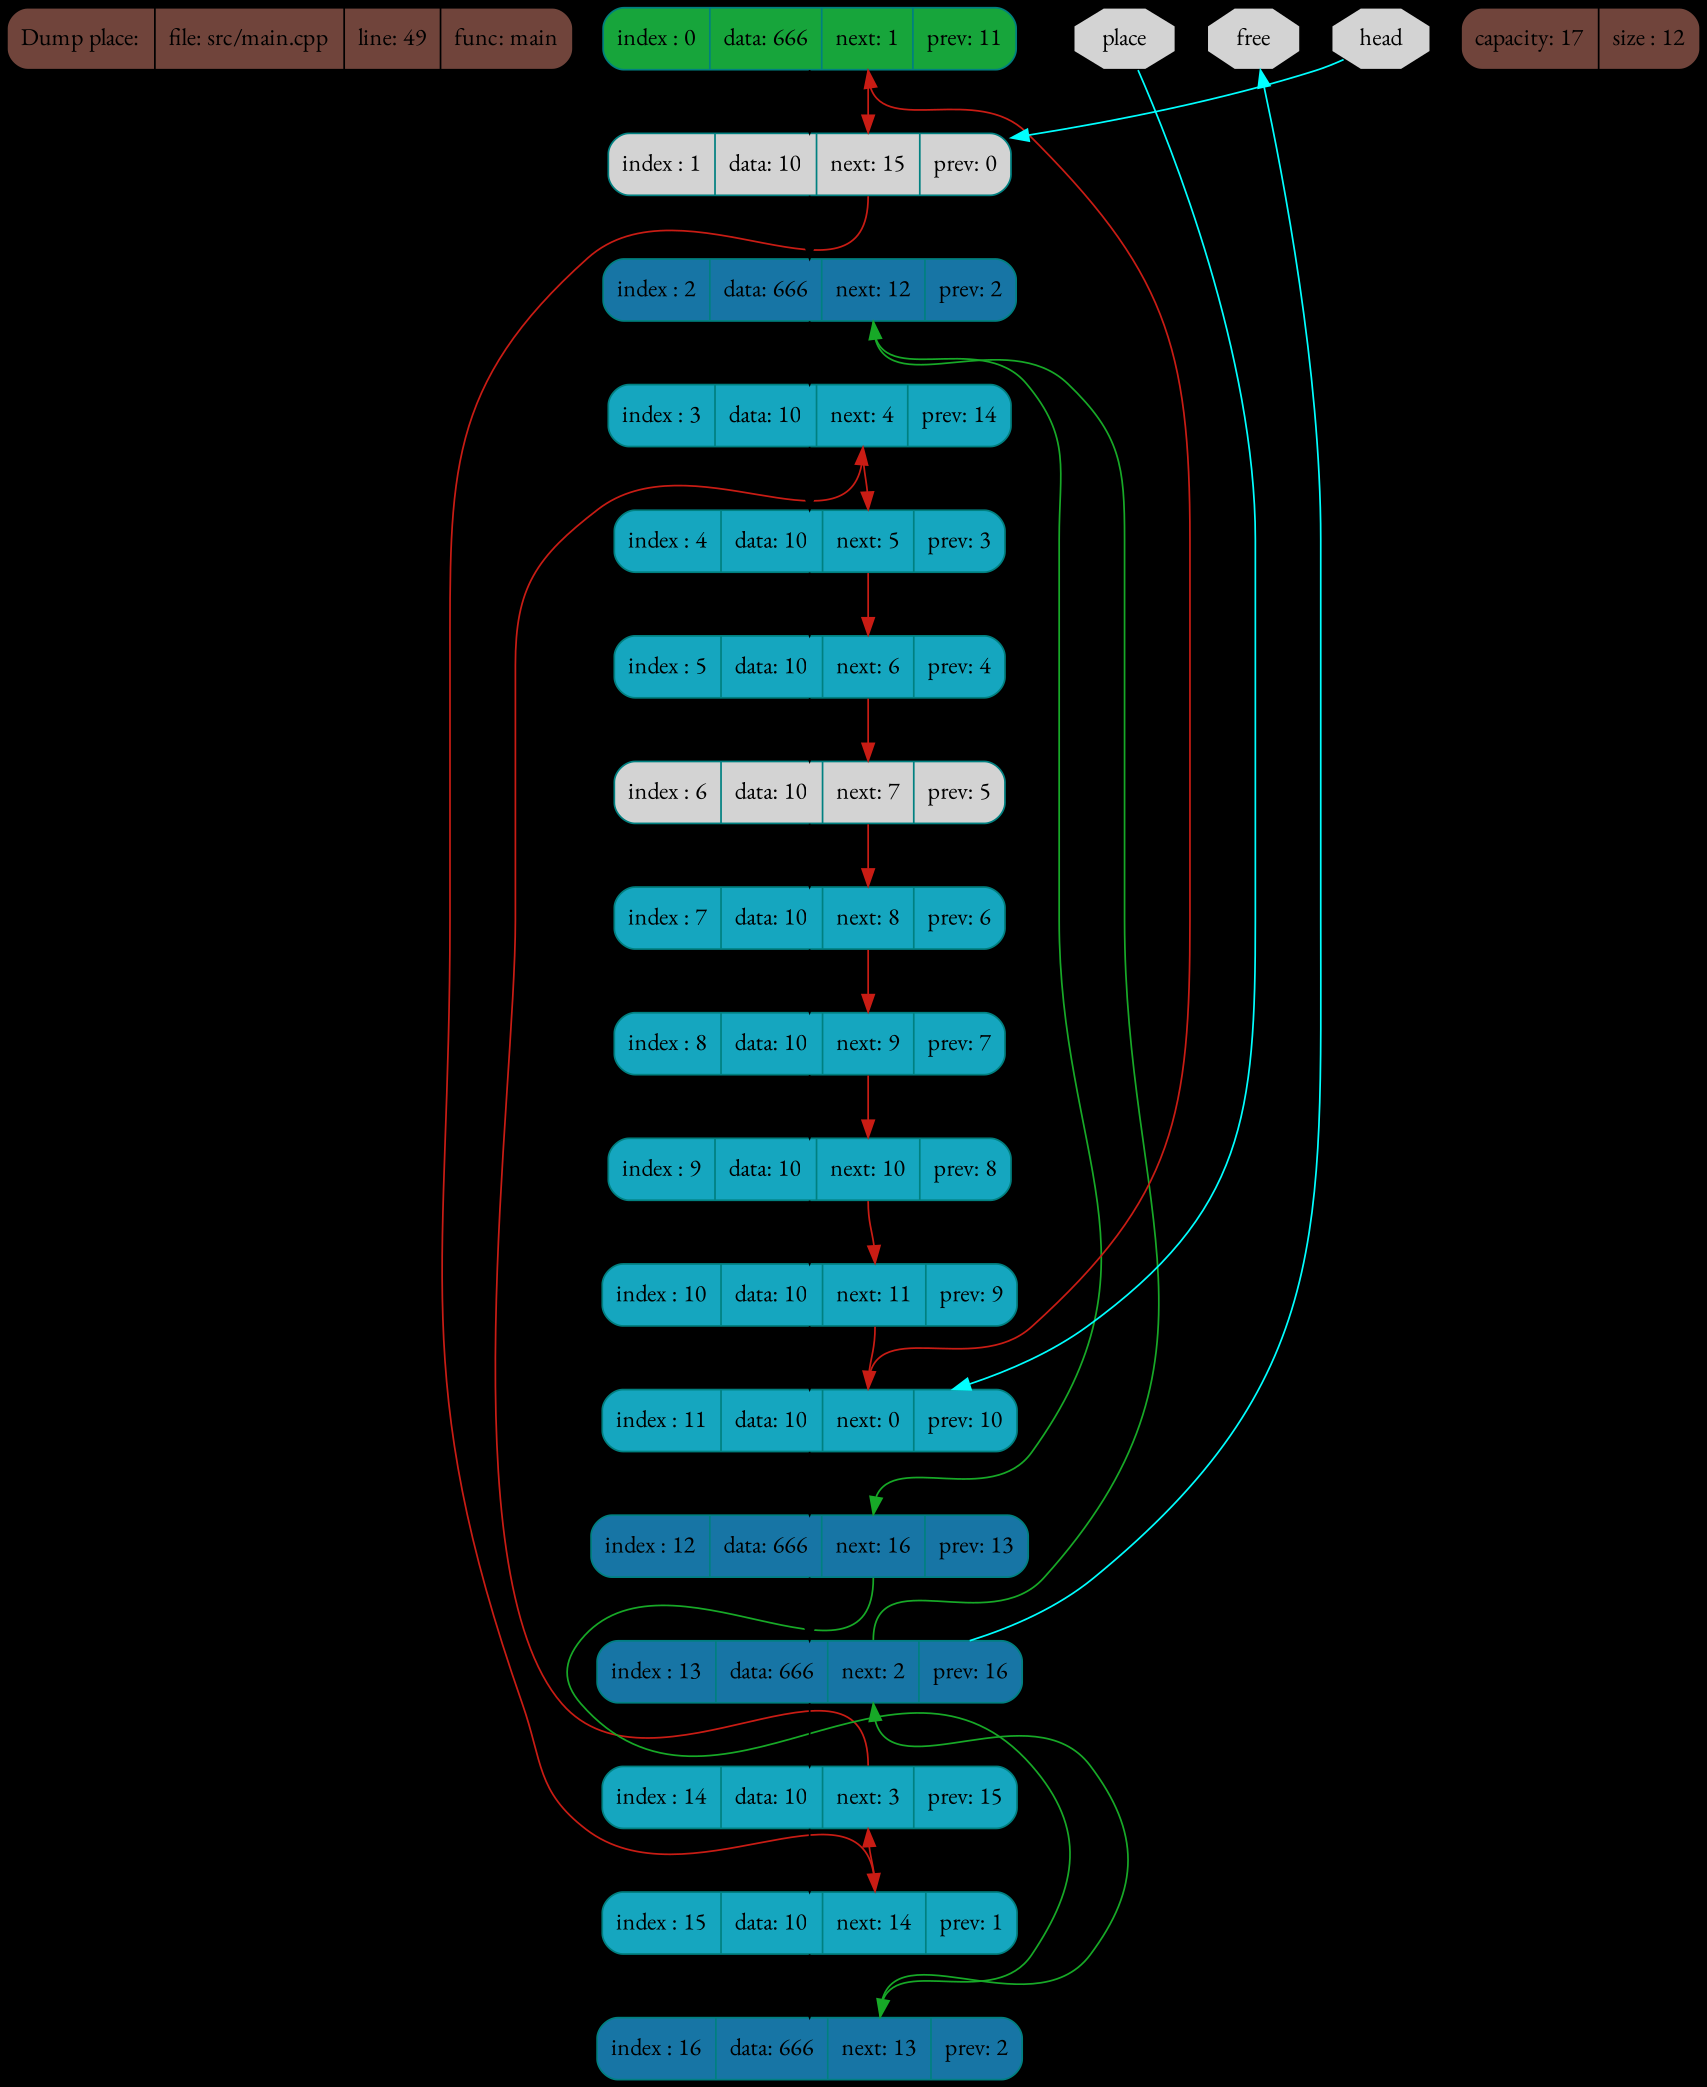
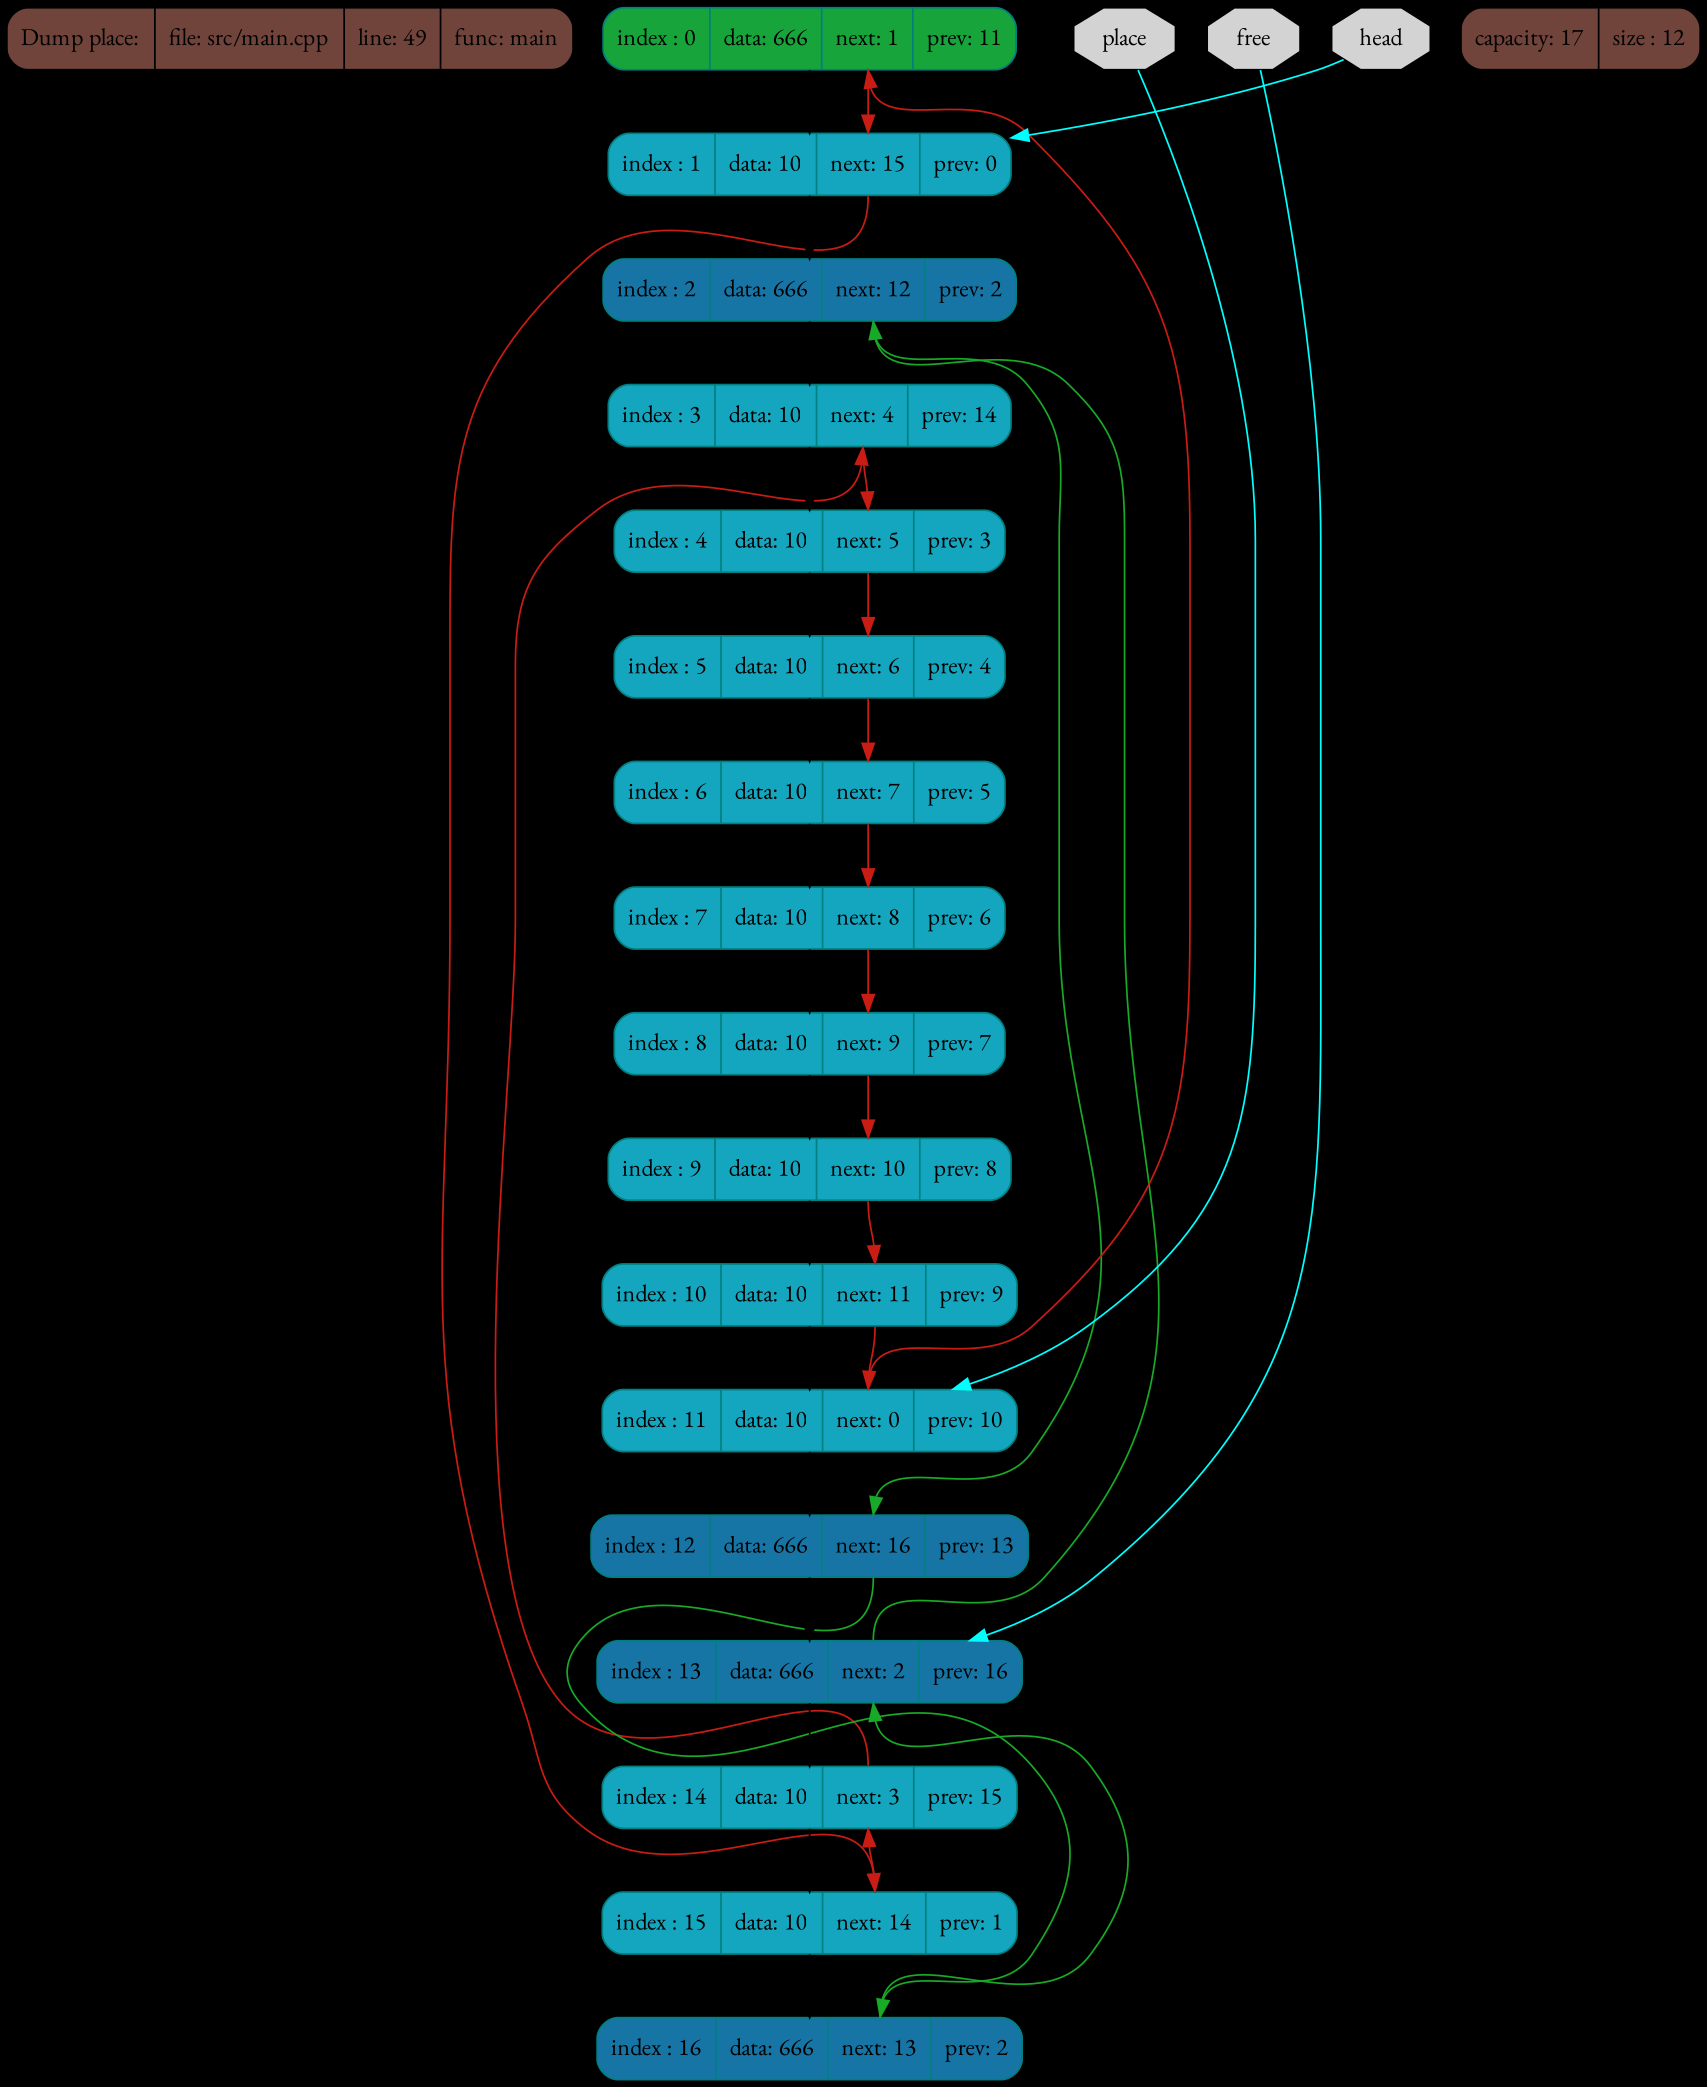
(810, 164) -> (810, 164)
(810, 792) -> (810, 792)
(1321, 936) -> (1321, 919)
